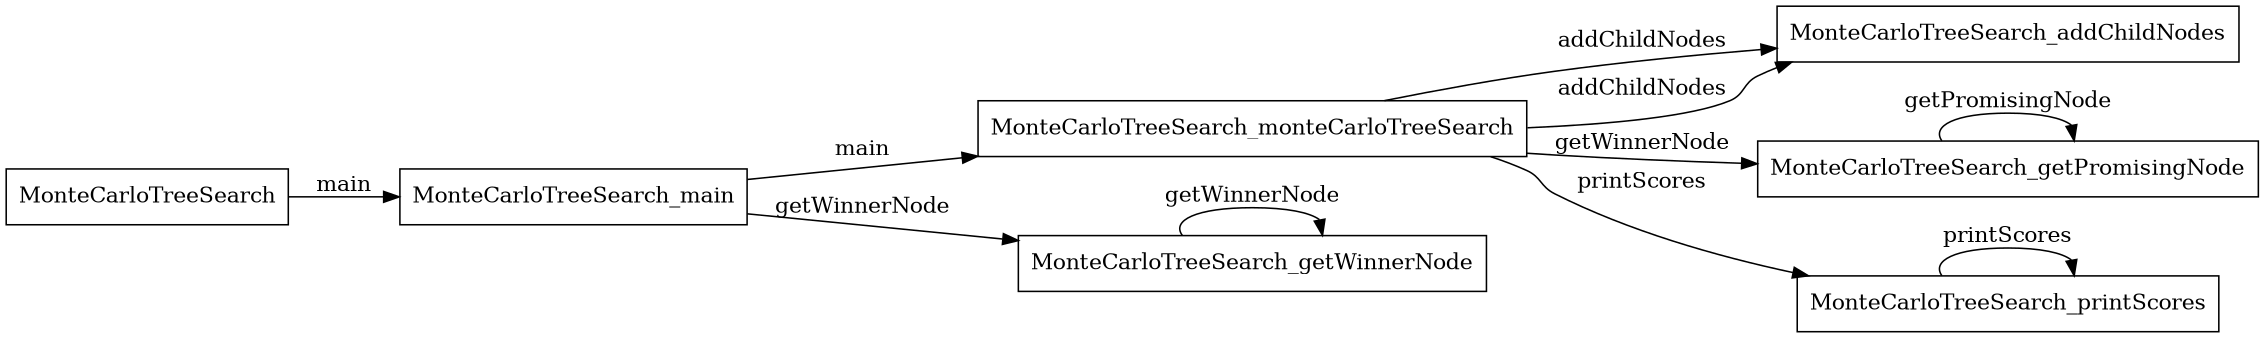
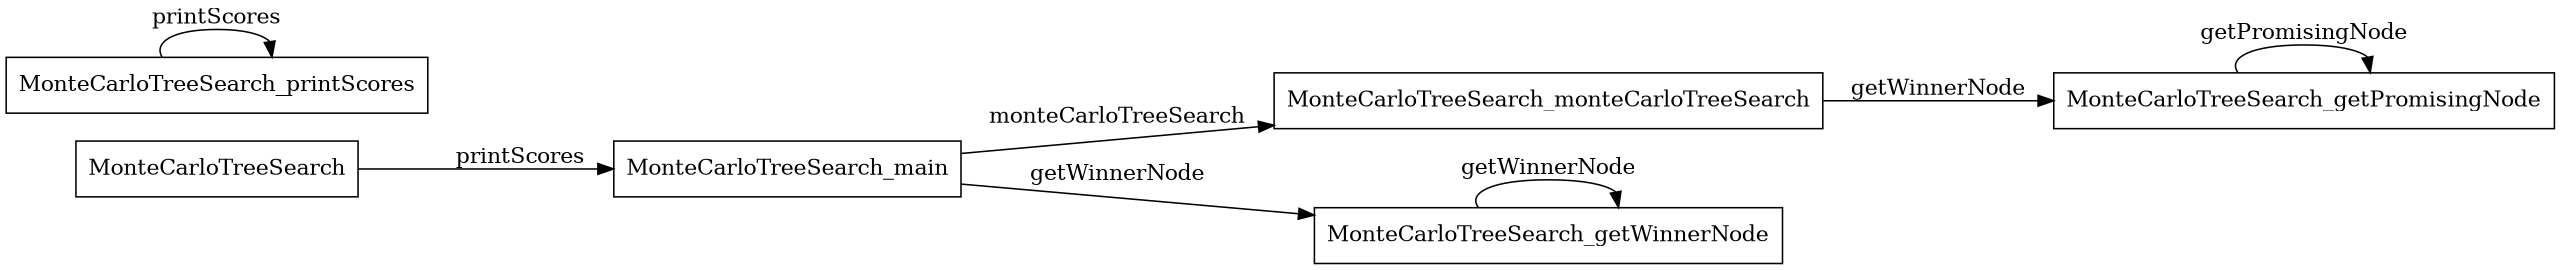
(2008, 34) -> none
(863, 150) -> (1118, 117)
(344, 185) -> (521, 157)
(1636, 228) -> none
